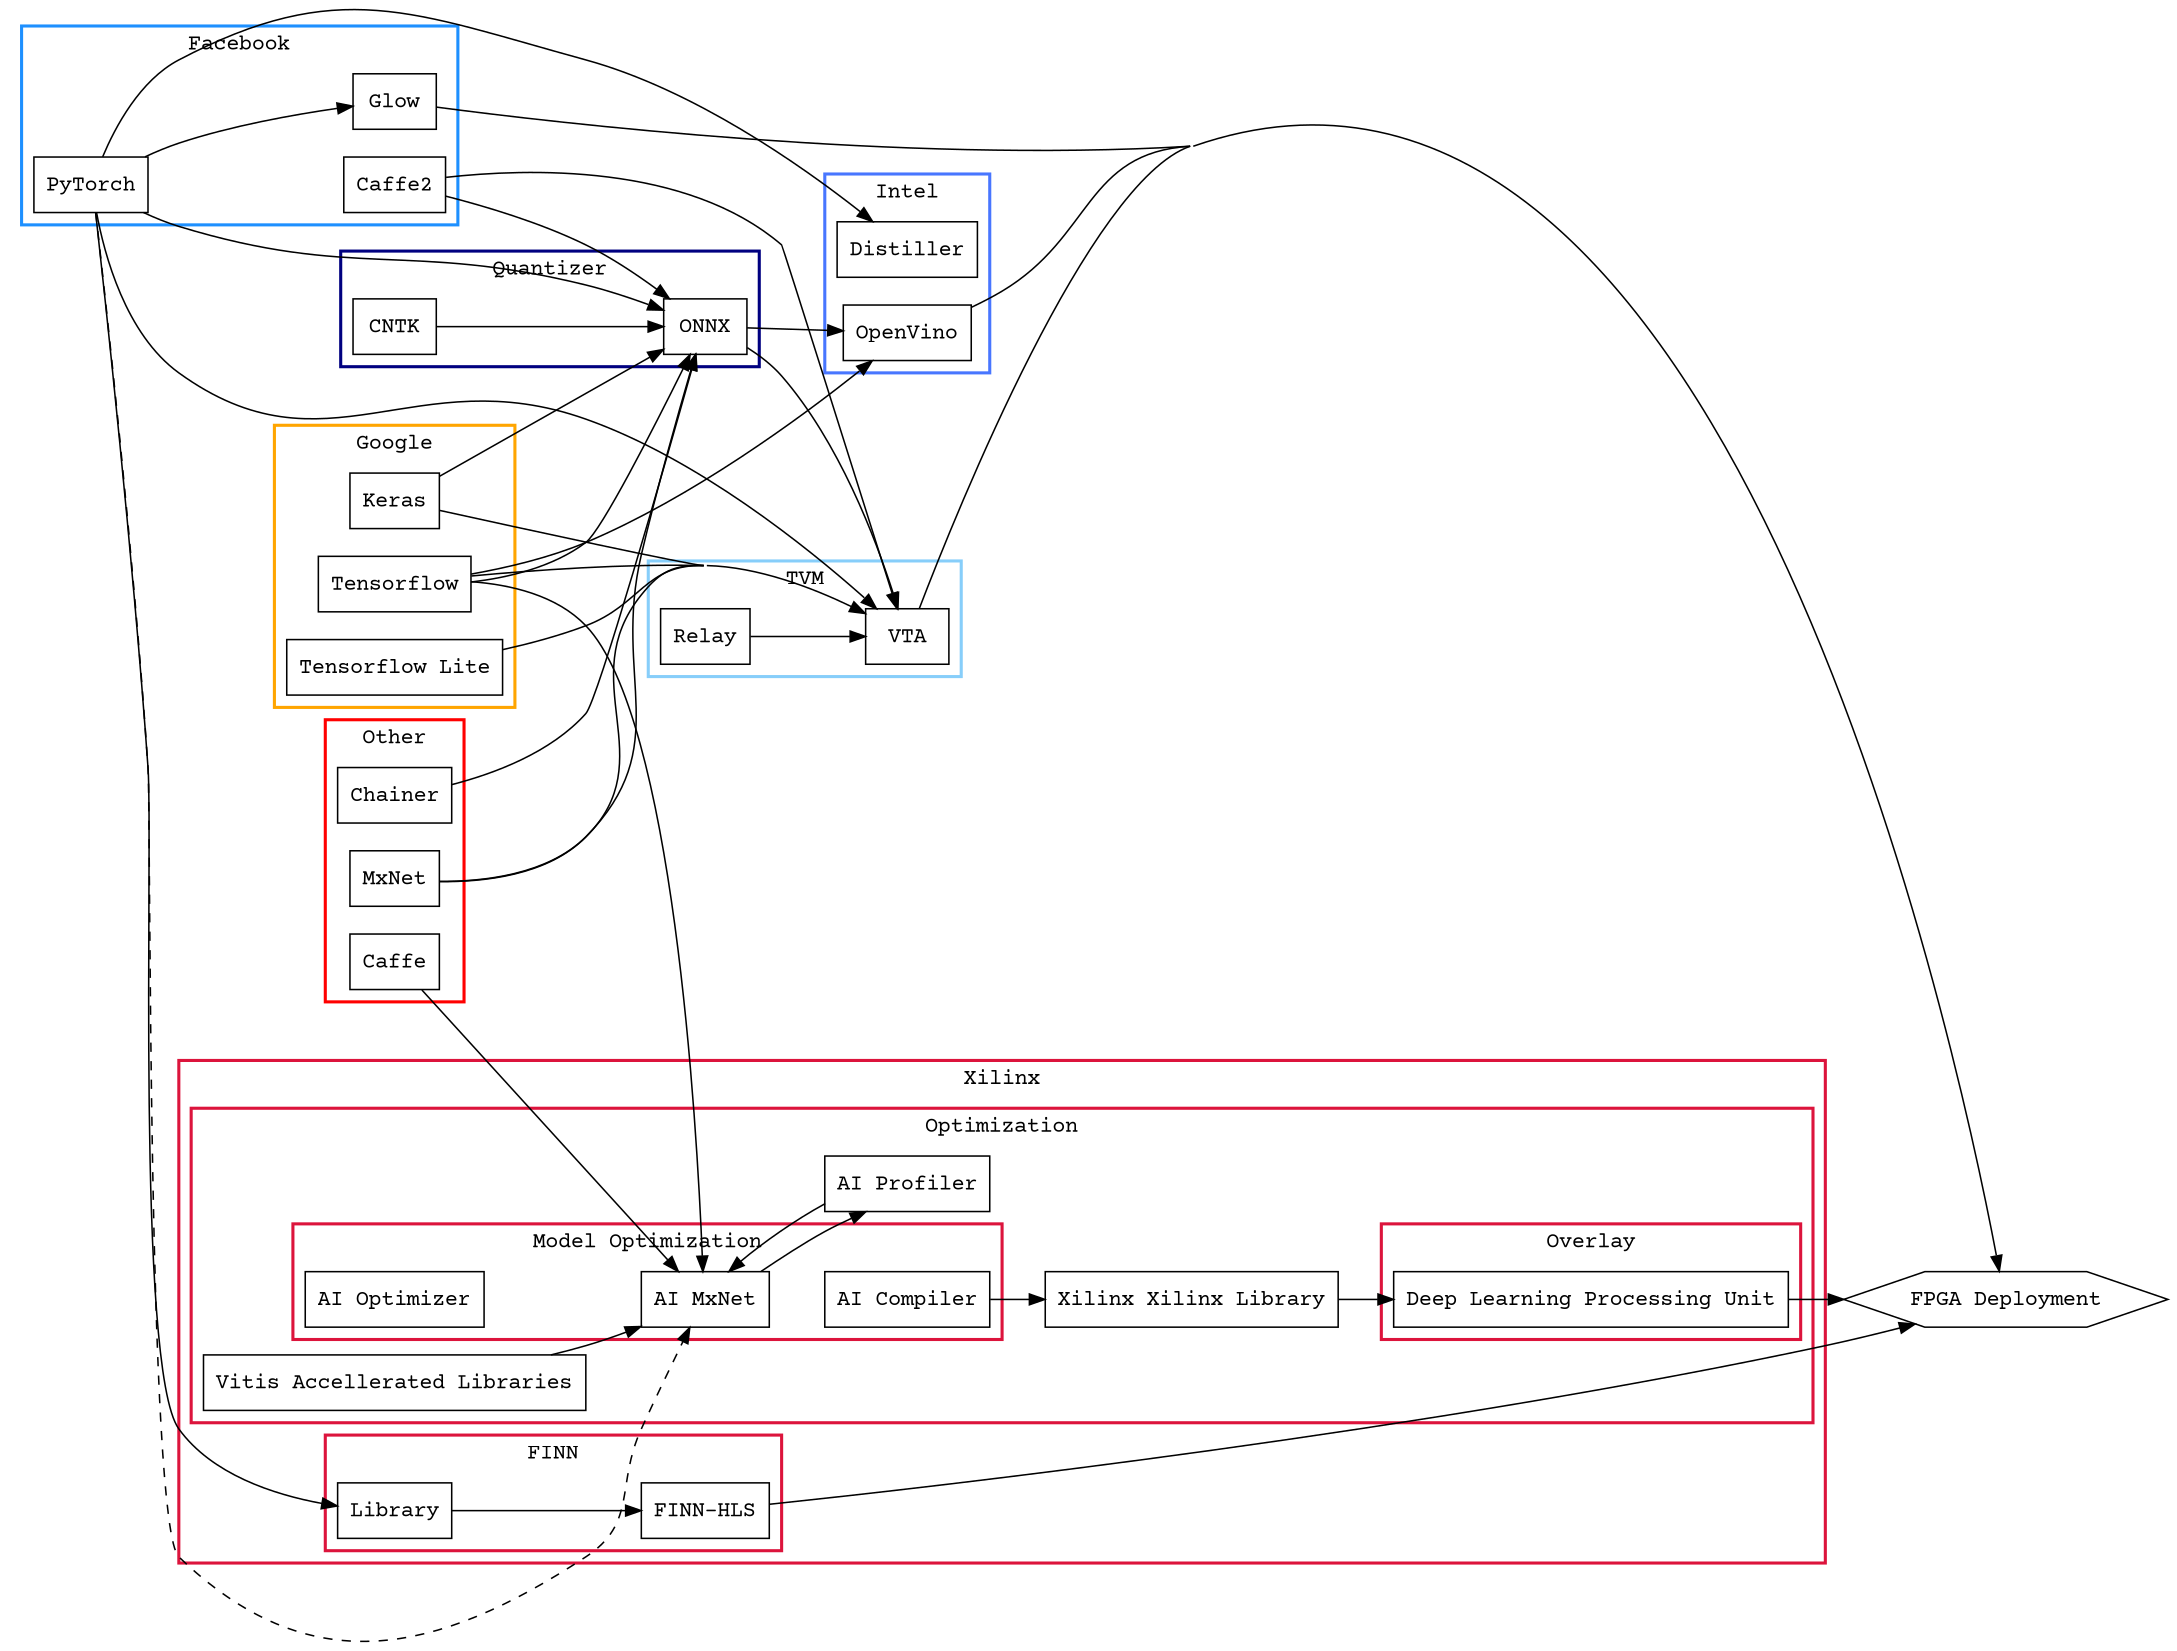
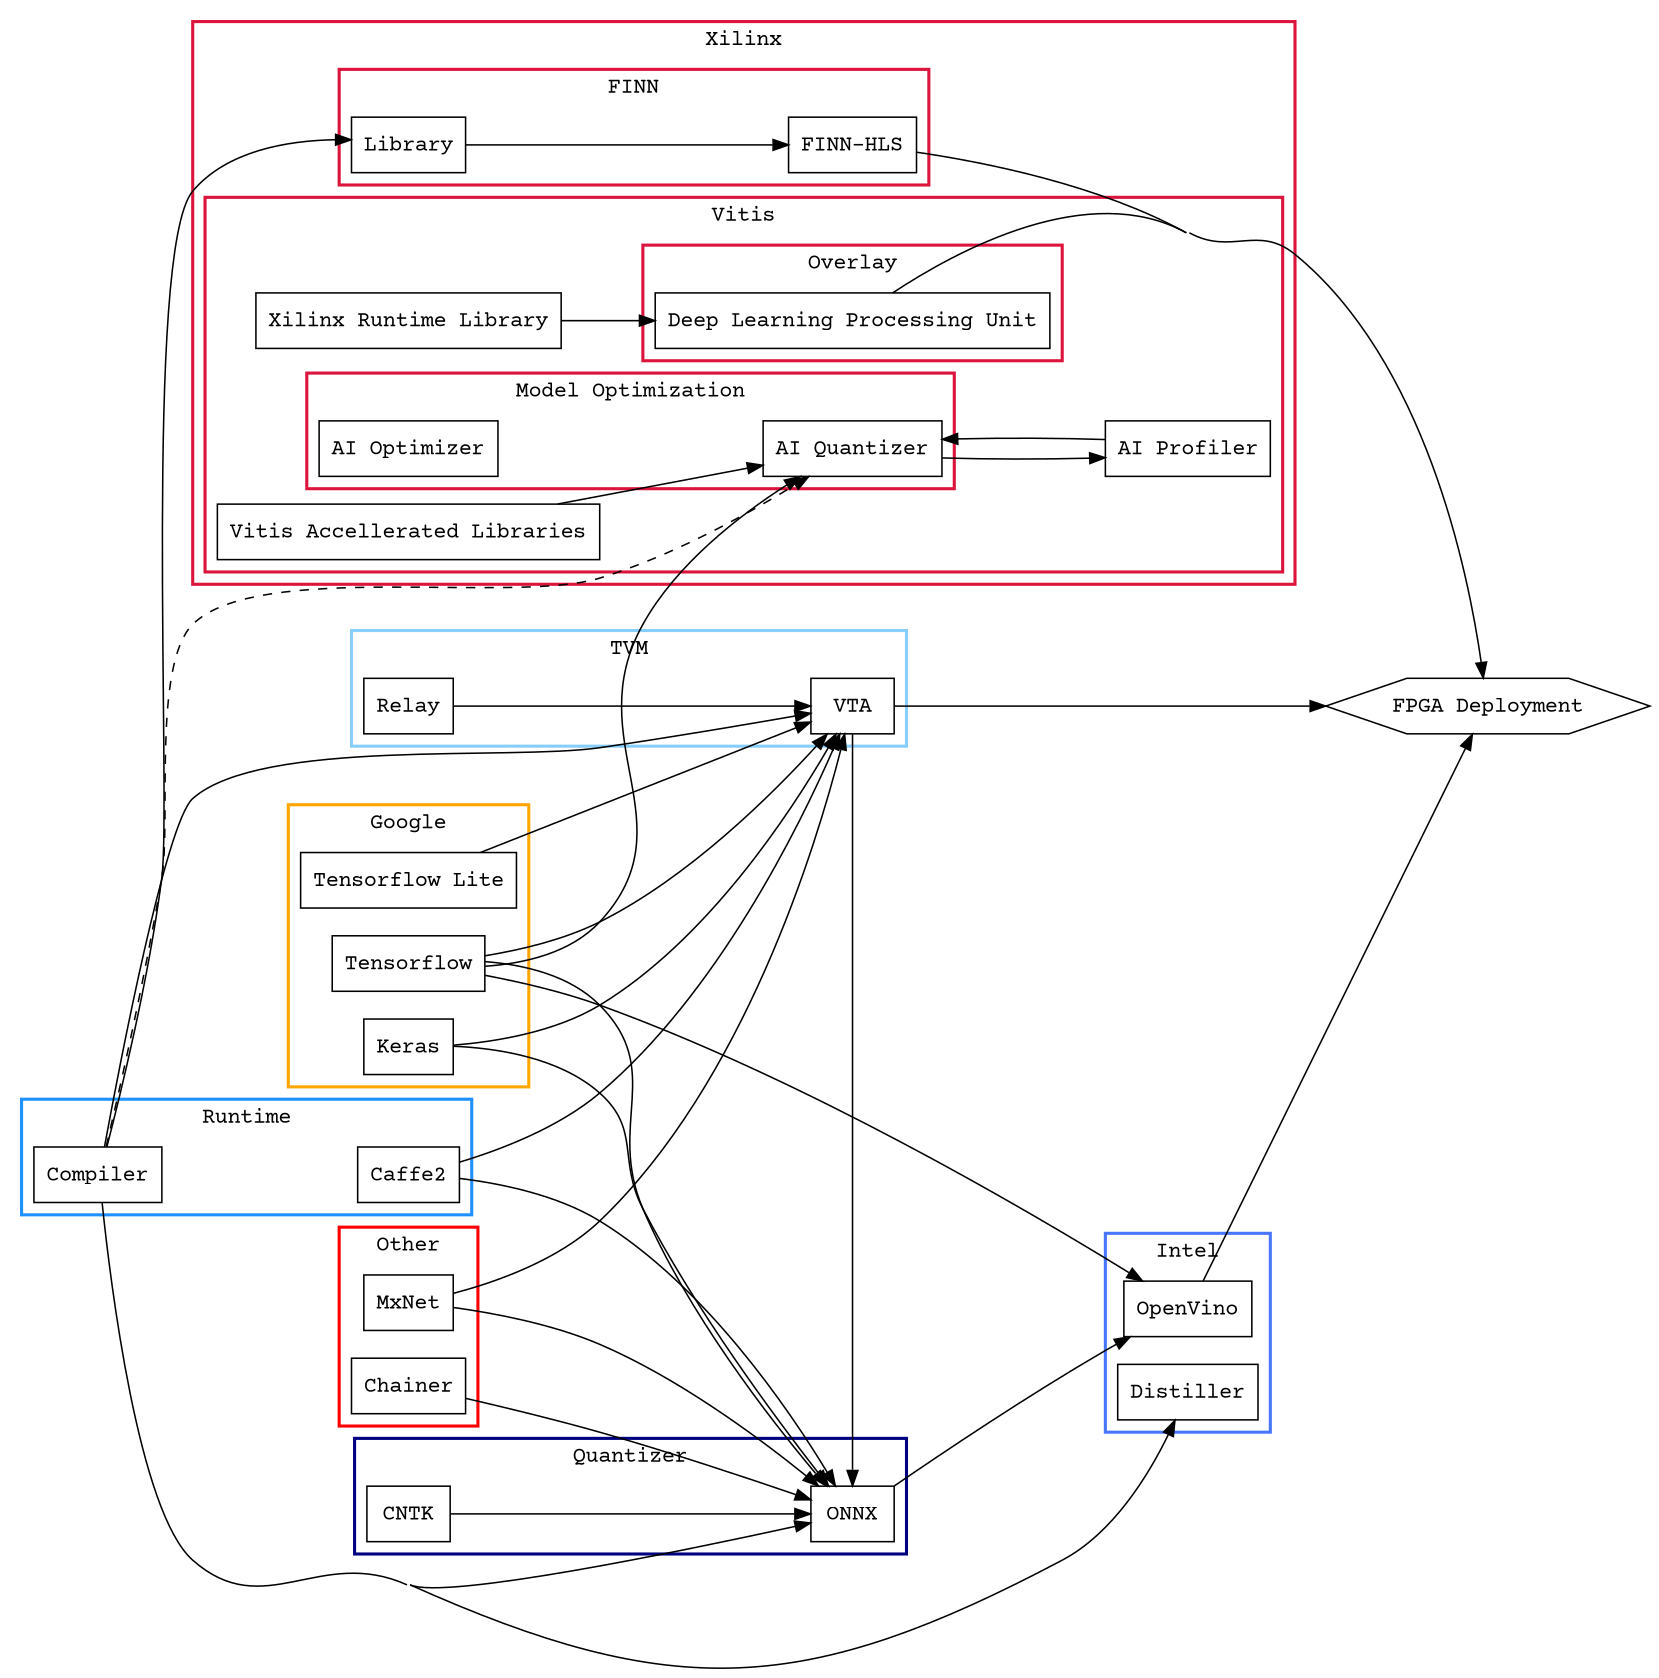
(240, 44) -> (247, 1117)
(395, 101) -> none
(91, 185) -> (98, 1175)
(838, 459) -> (853, 1102)
(395, 962) -> none
(1002, 1126) -> (744, 215)
(705, 1299) -> (853, 449)
(907, 1299) -> none
(1192, 1299) -> (409, 321)
